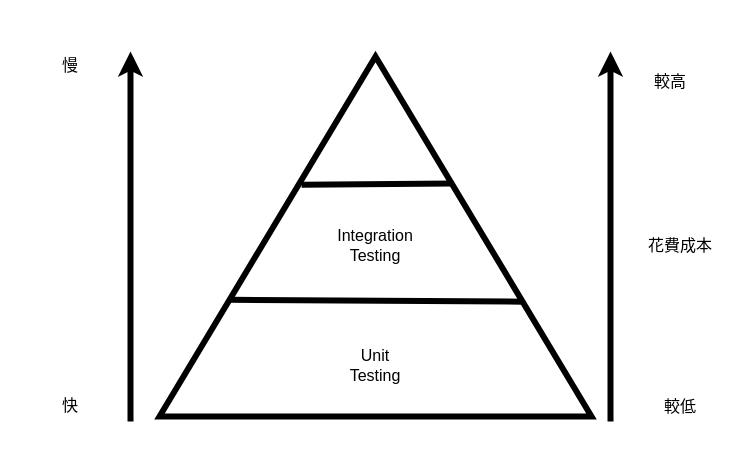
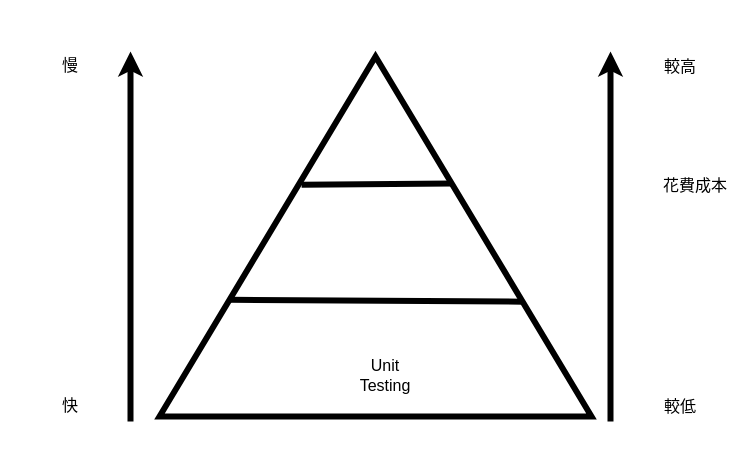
(671, 82) -> (681, 67)
(376, 246) -> none
(681, 246) -> (696, 186)
(376, 366) -> (386, 376)
